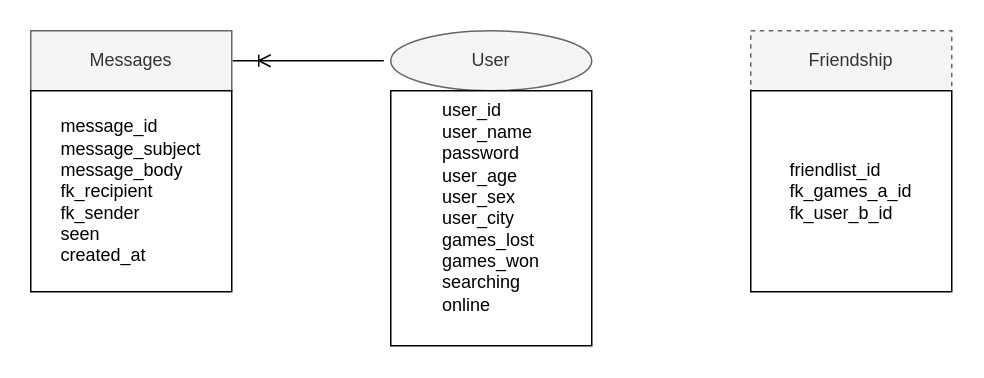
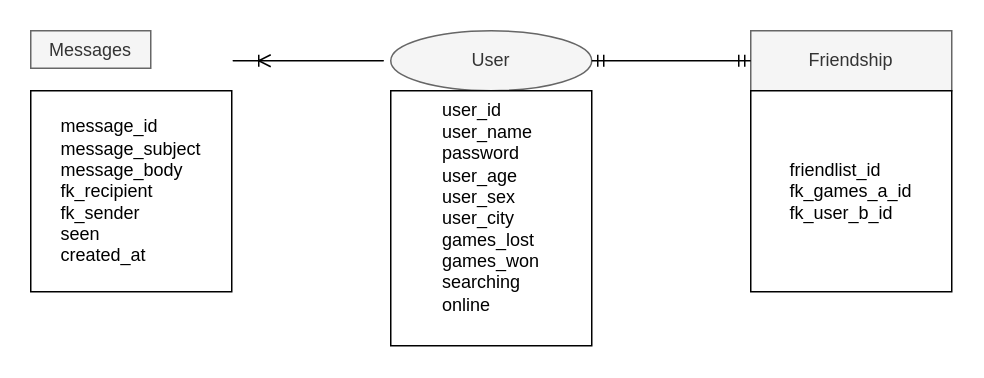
(131, 61) -> (91, 50)
none -> (671, 61)
(851, 61) -> (851, 61)
